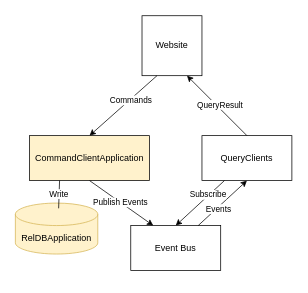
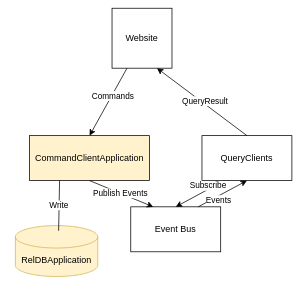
(172, 45) -> (142, 38)
(57, 228) -> (57, 251)
(176, 248) -> (176, 229)
